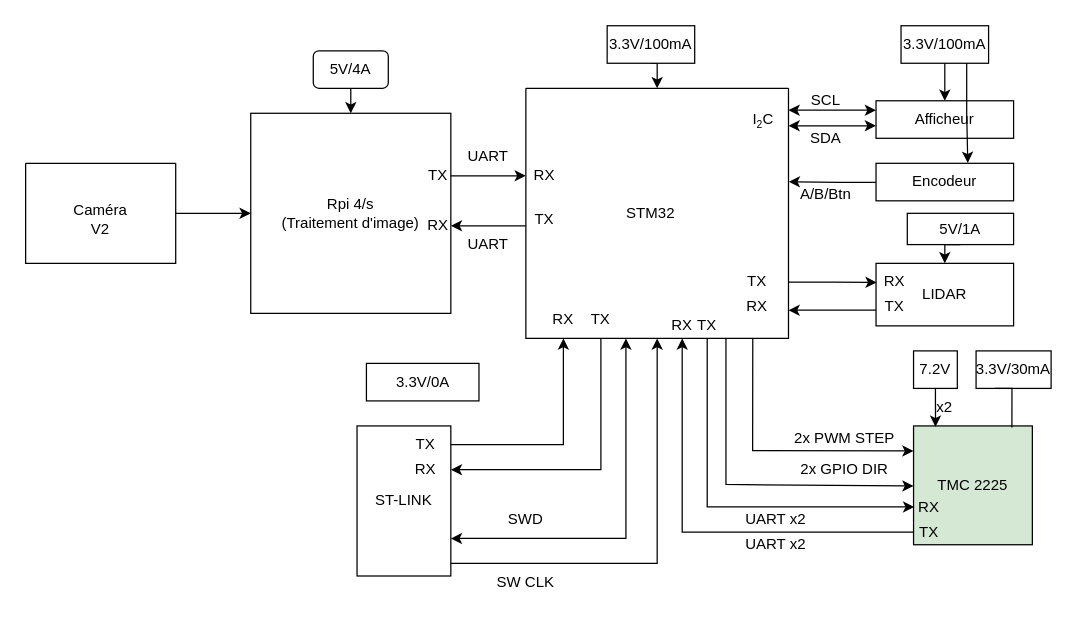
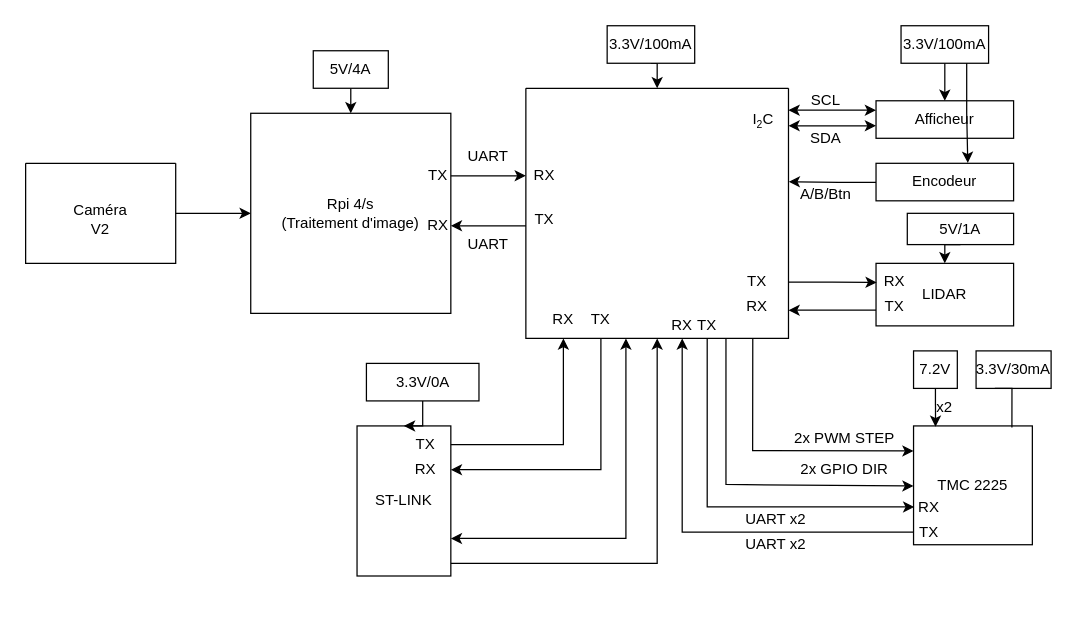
(351, 69) -> (351, 69)
(651, 213) -> none
none -> (423, 418)
(973, 485) -> (973, 485)
(526, 519) -> none
(526, 582) -> none
